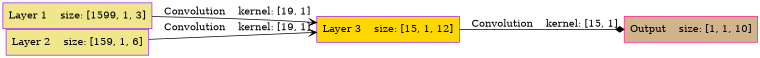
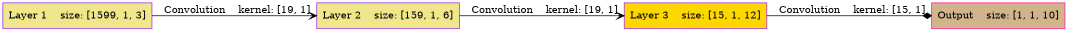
(231, 19) -> (231, 16)
